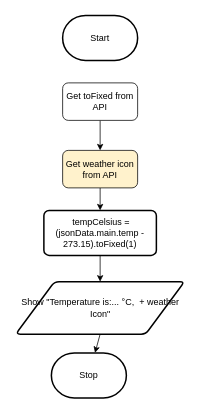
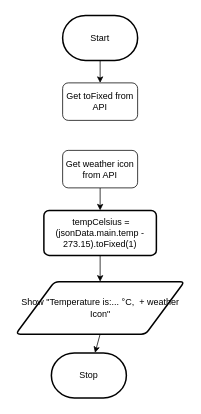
none -> (100, 76)
(100, 144) -> none
(100, 169) -> (100, 169)
